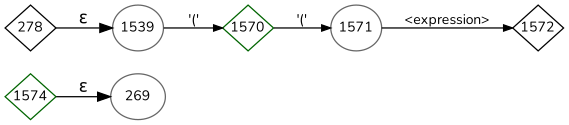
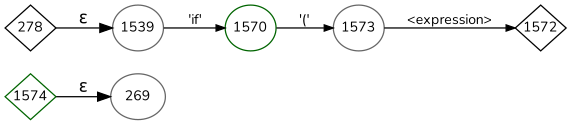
(194, 20) -> (195, 20)
(248, 28) -> (251, 28)
(356, 28) -> (359, 28)
